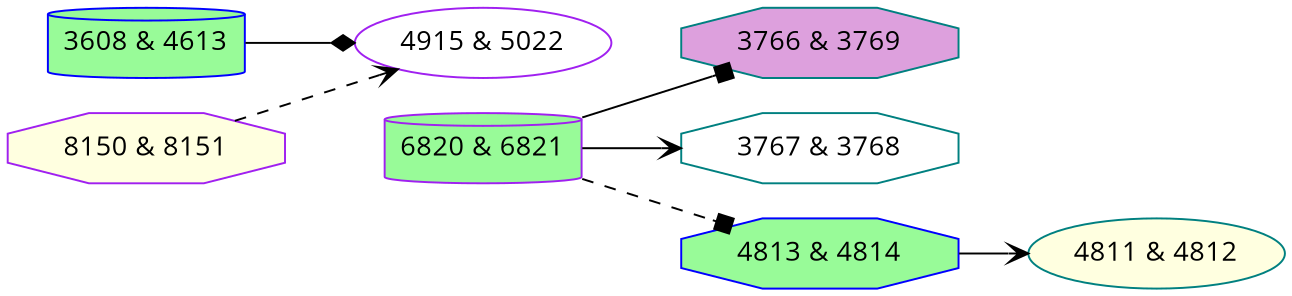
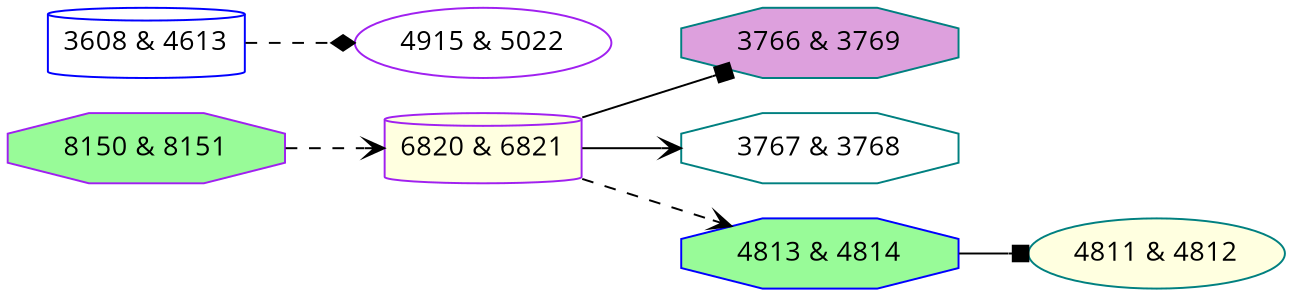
(146, 43) -> (146, 43)
(288, 43) -> (288, 43)
(307, 98) -> (325, 148)
(146, 148) -> (146, 148)
(483, 148) -> (483, 148)
(647, 200) -> (647, 200)
(984, 254) -> (984, 254)
